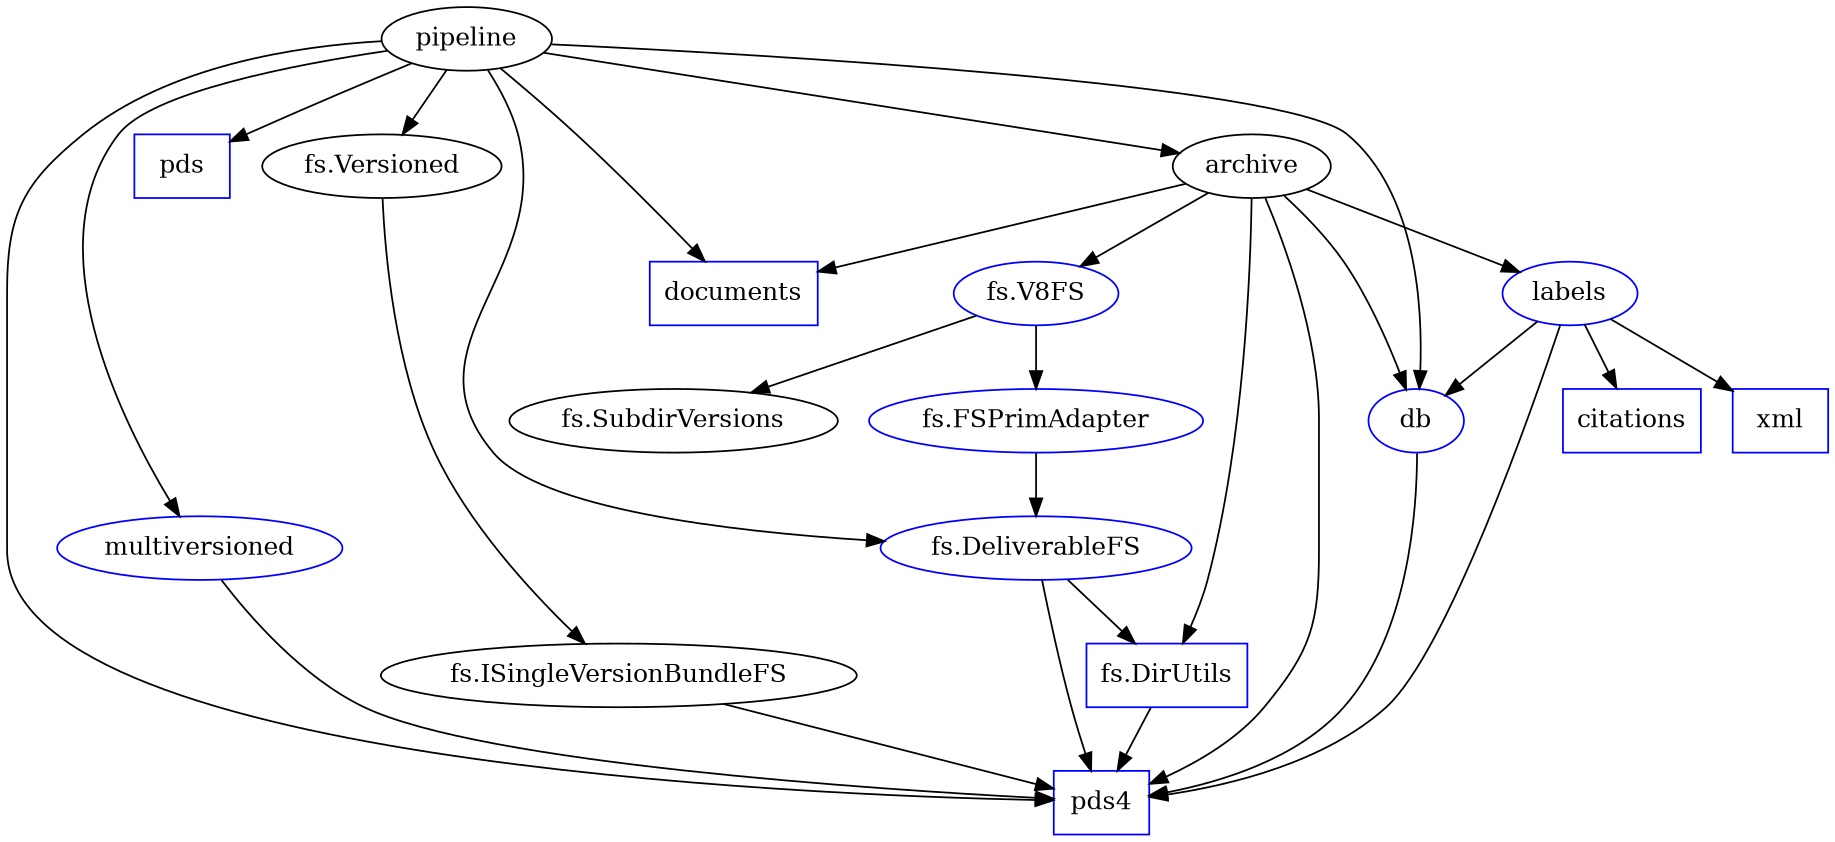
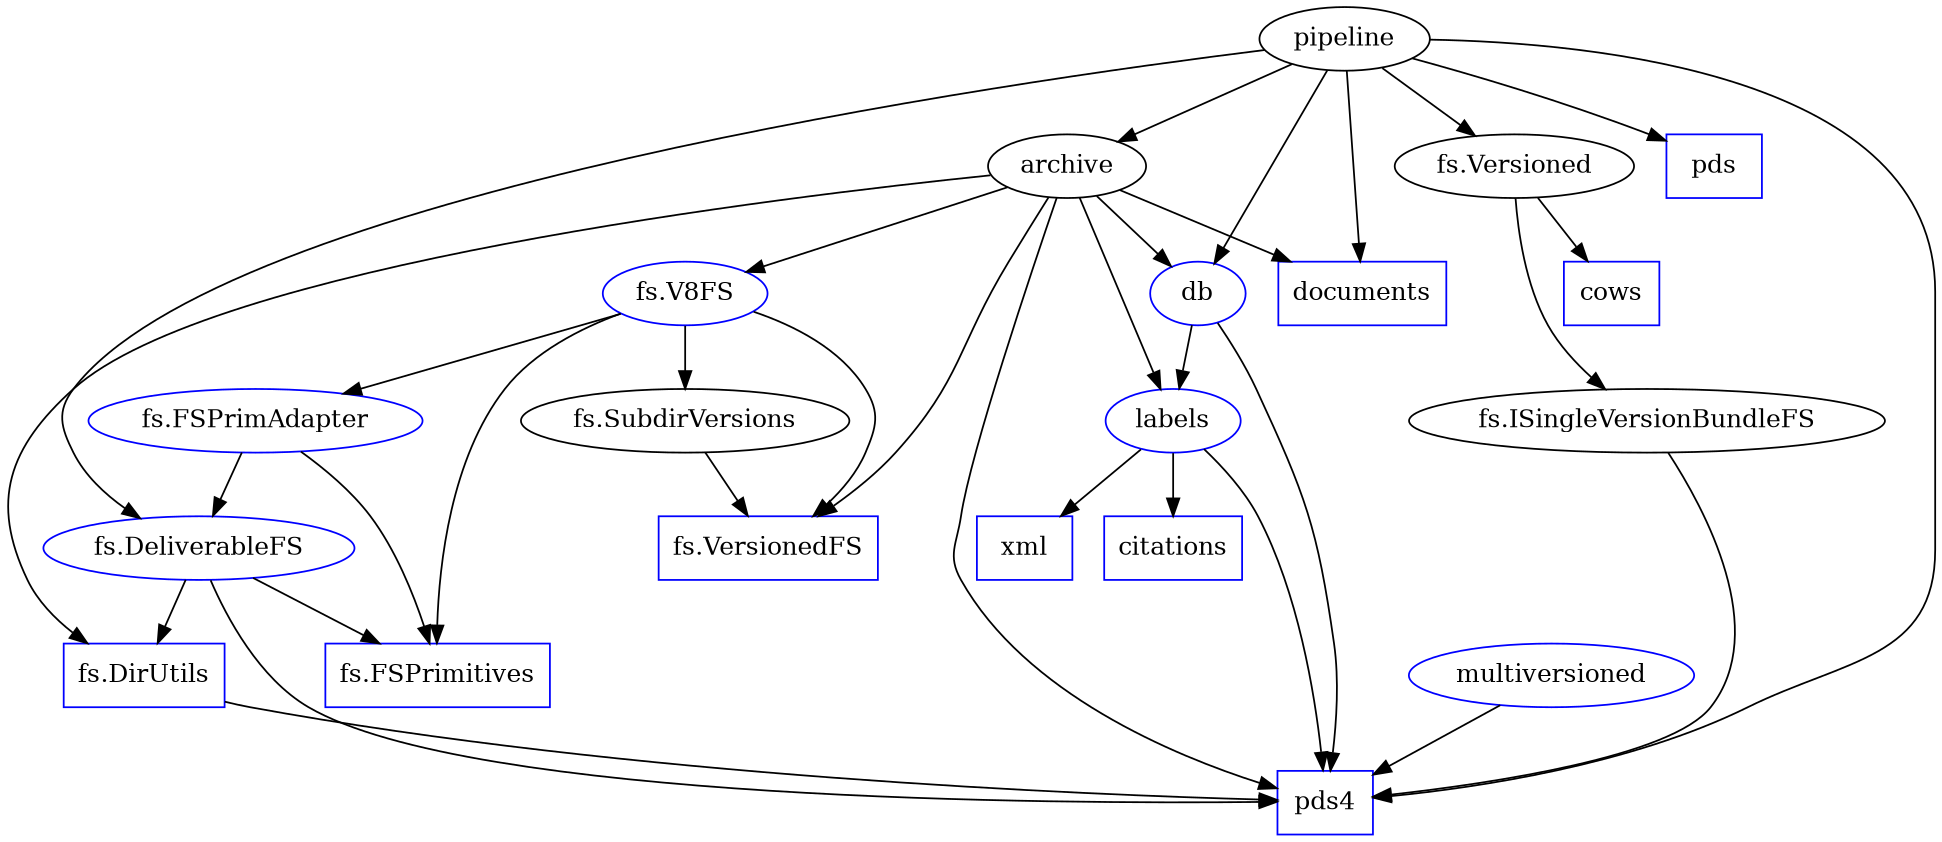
(94, 182) -> none
none -> (1612, 293)
(1498, 353) -> (1187, 348)
none -> (768, 548)
none -> (438, 675)
